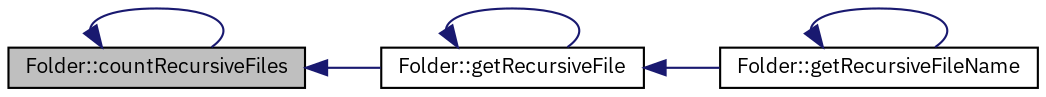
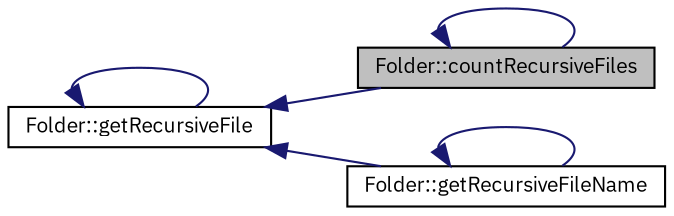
(354, 68) -> (334, 96)
